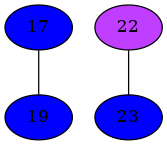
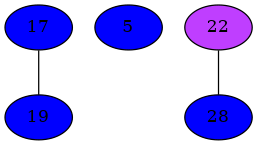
none -> (129, 27)
(129, 117) -> (219, 117)
